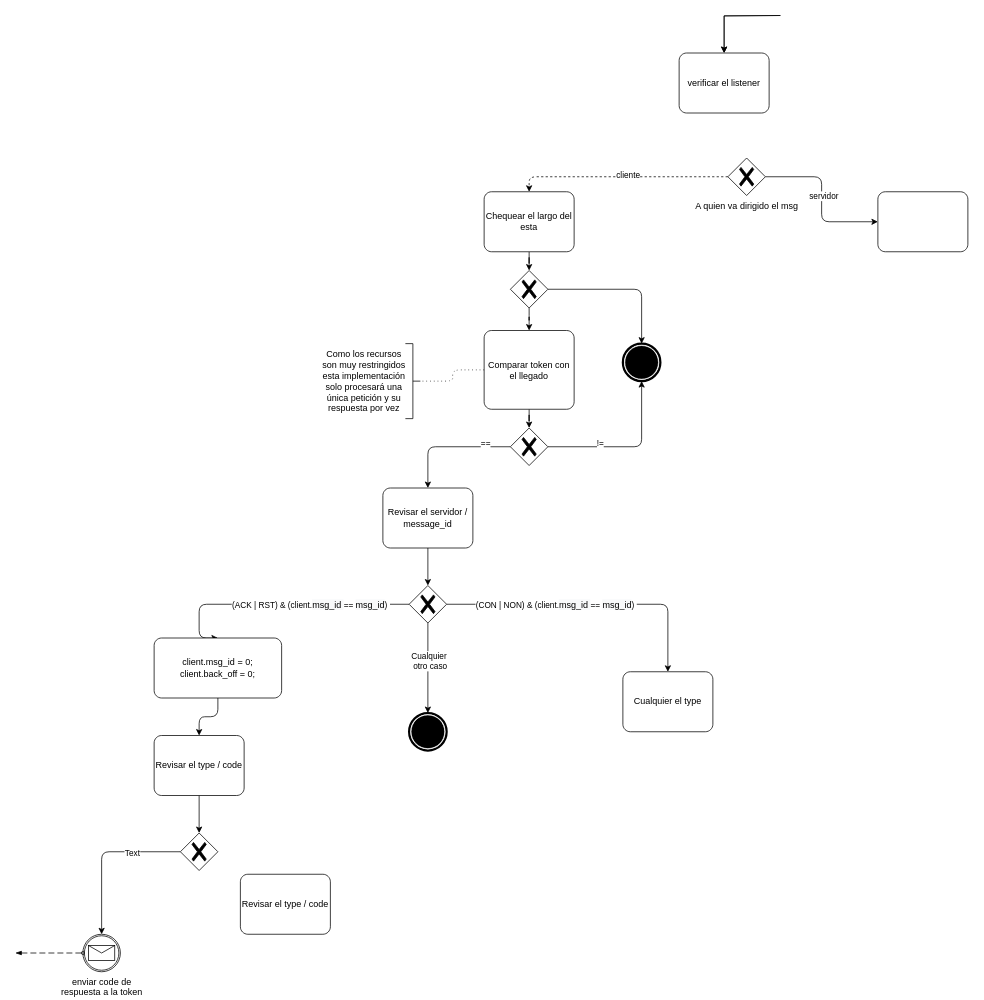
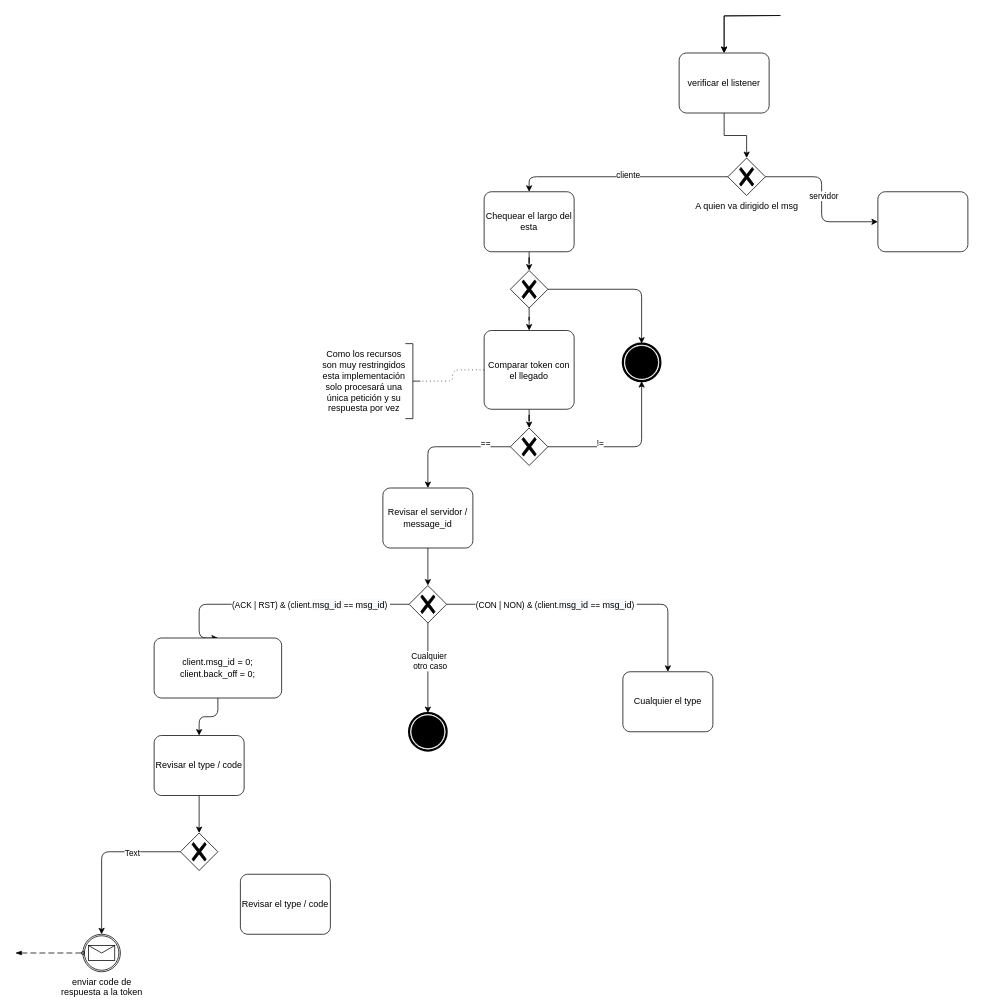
none -> (743, 135)
(570, 177) -> (570, 177)
